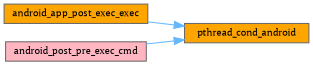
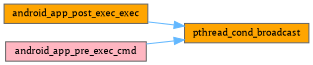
(247, 33) -> (247, 33)
(76, 51) -> (76, 51)
